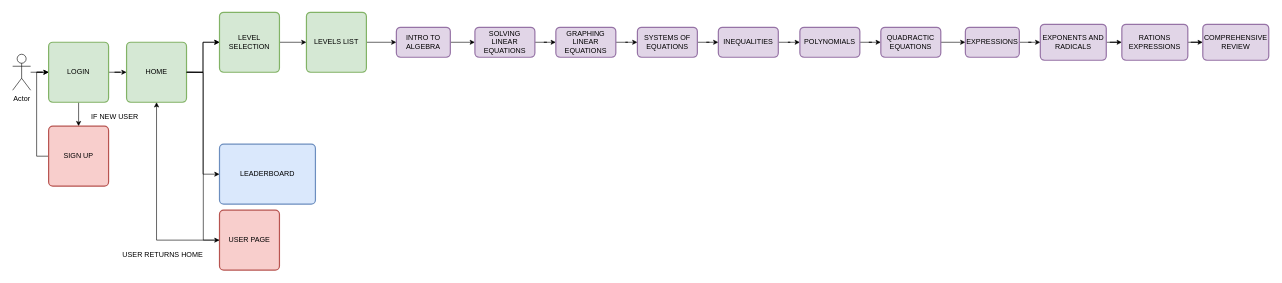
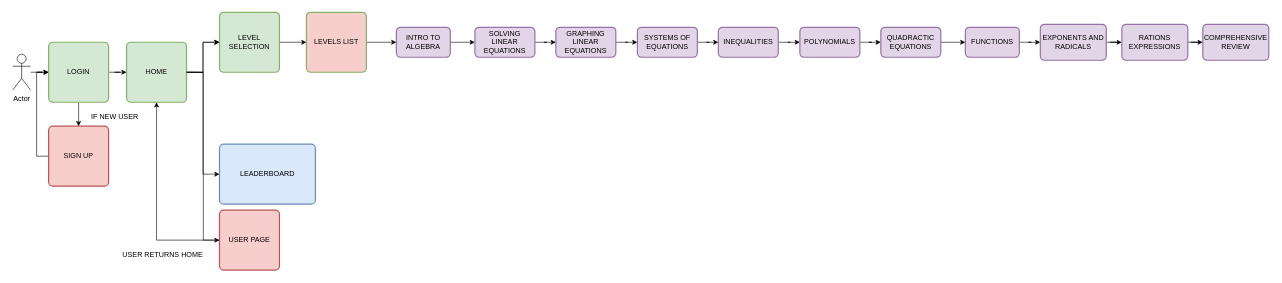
(336, 42) -> (336, 42)
(993, 42) -> (993, 42)
